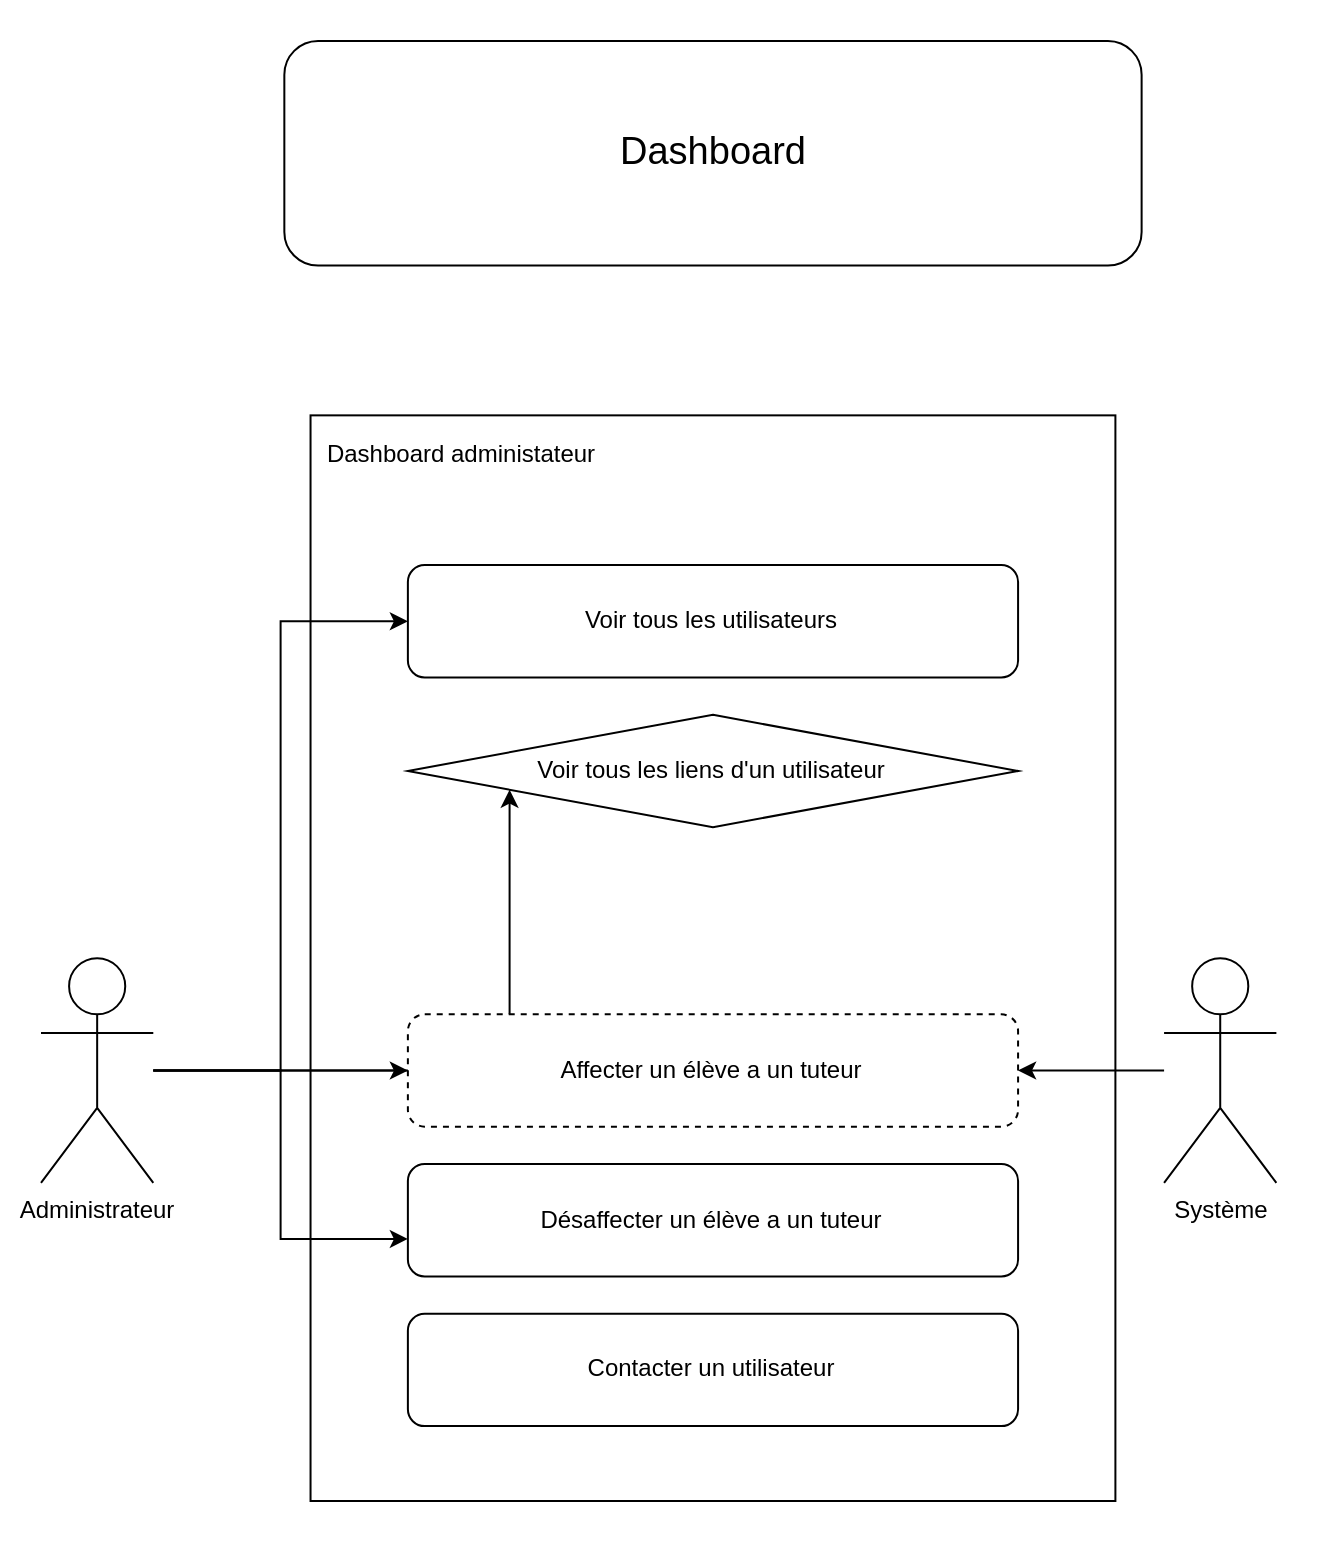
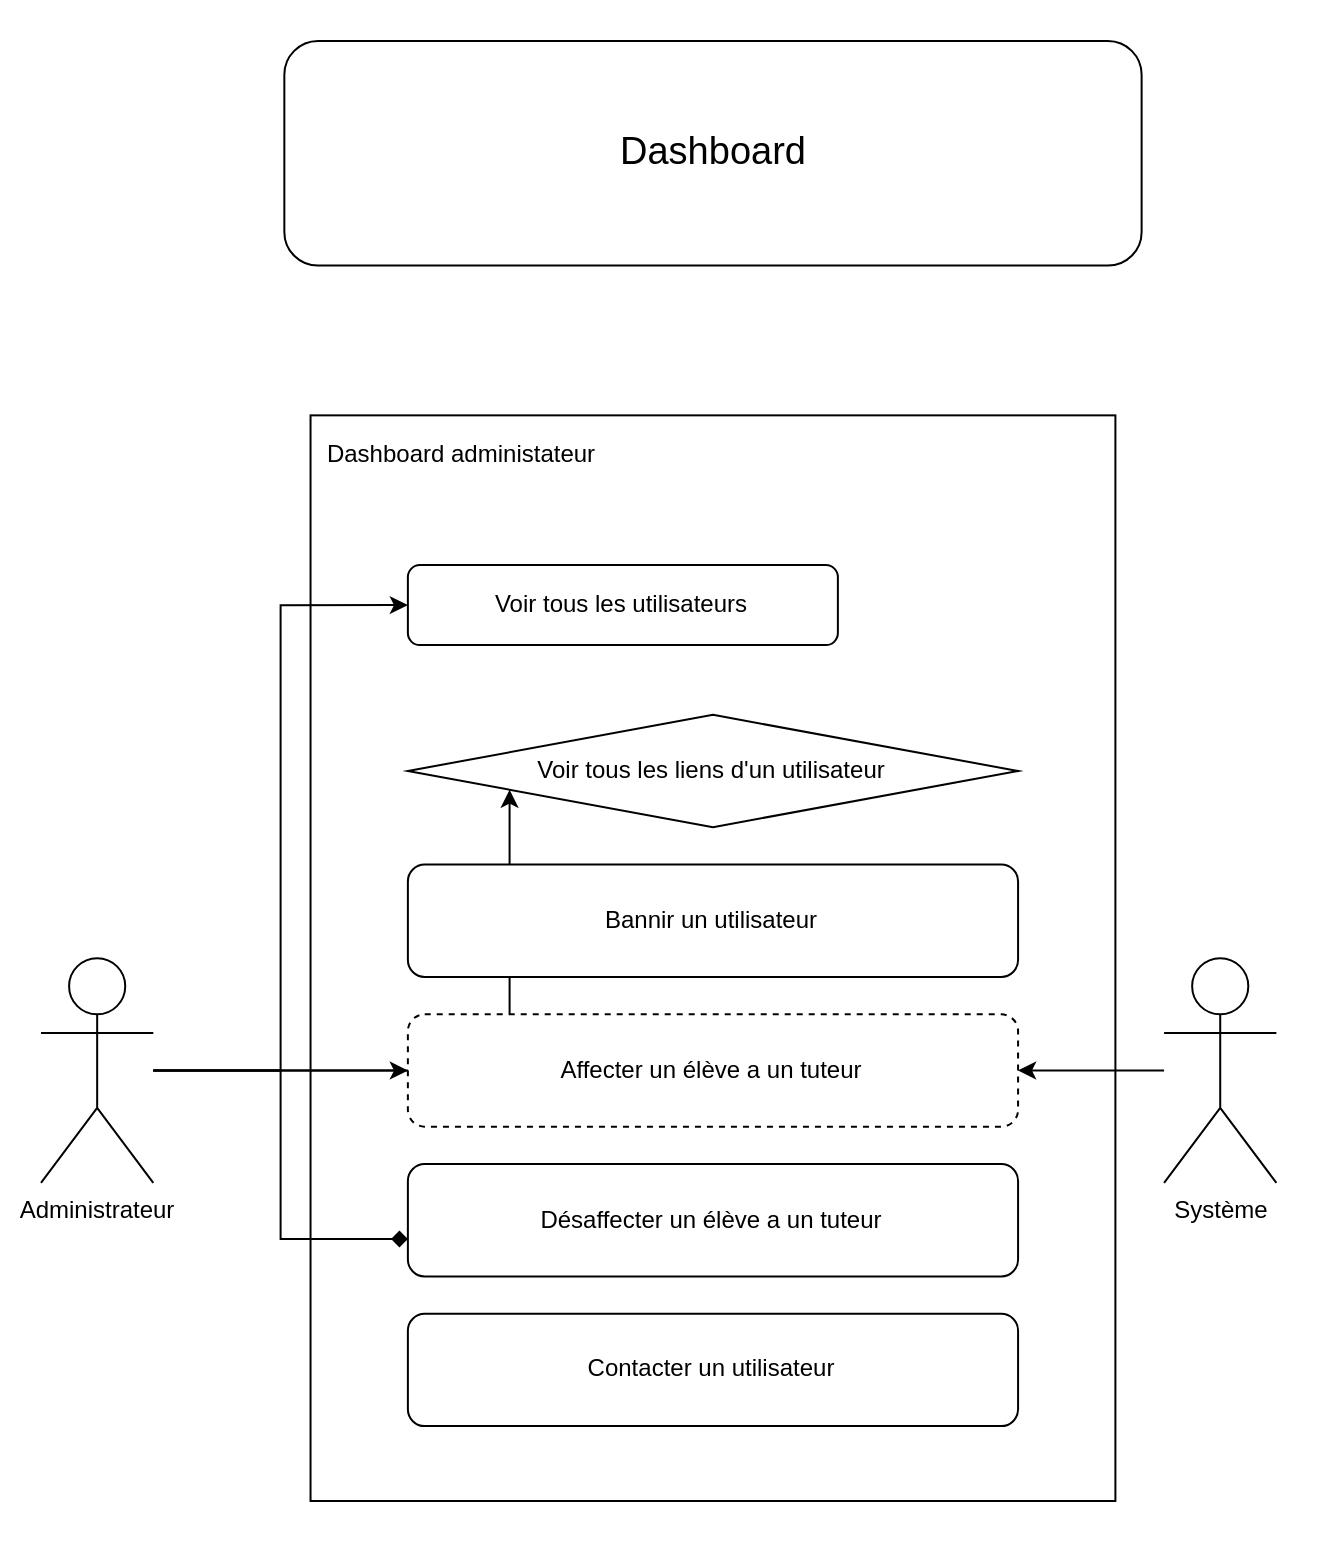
(713, 621) -> (623, 605)
none -> (713, 921)
(392, 1239) -> (391, 1239)
